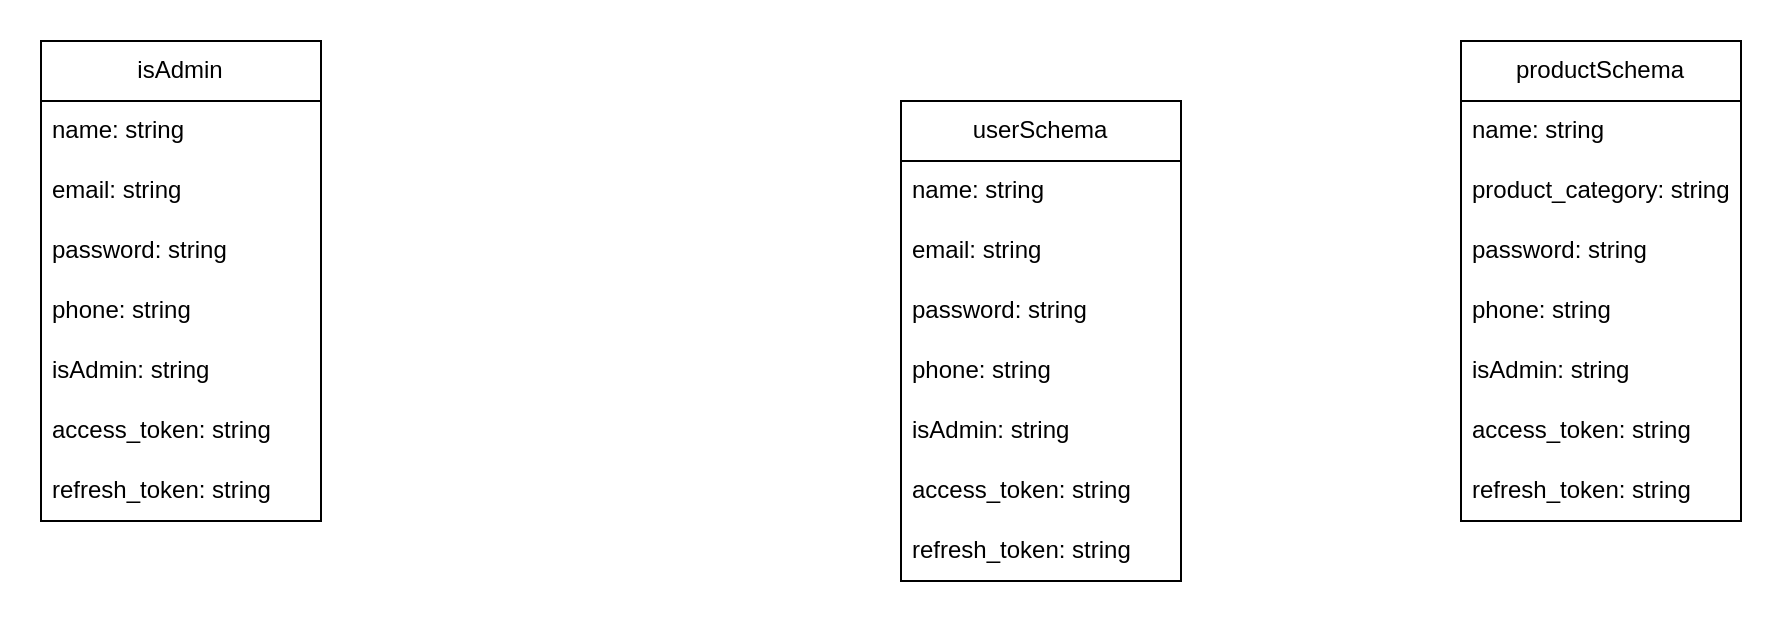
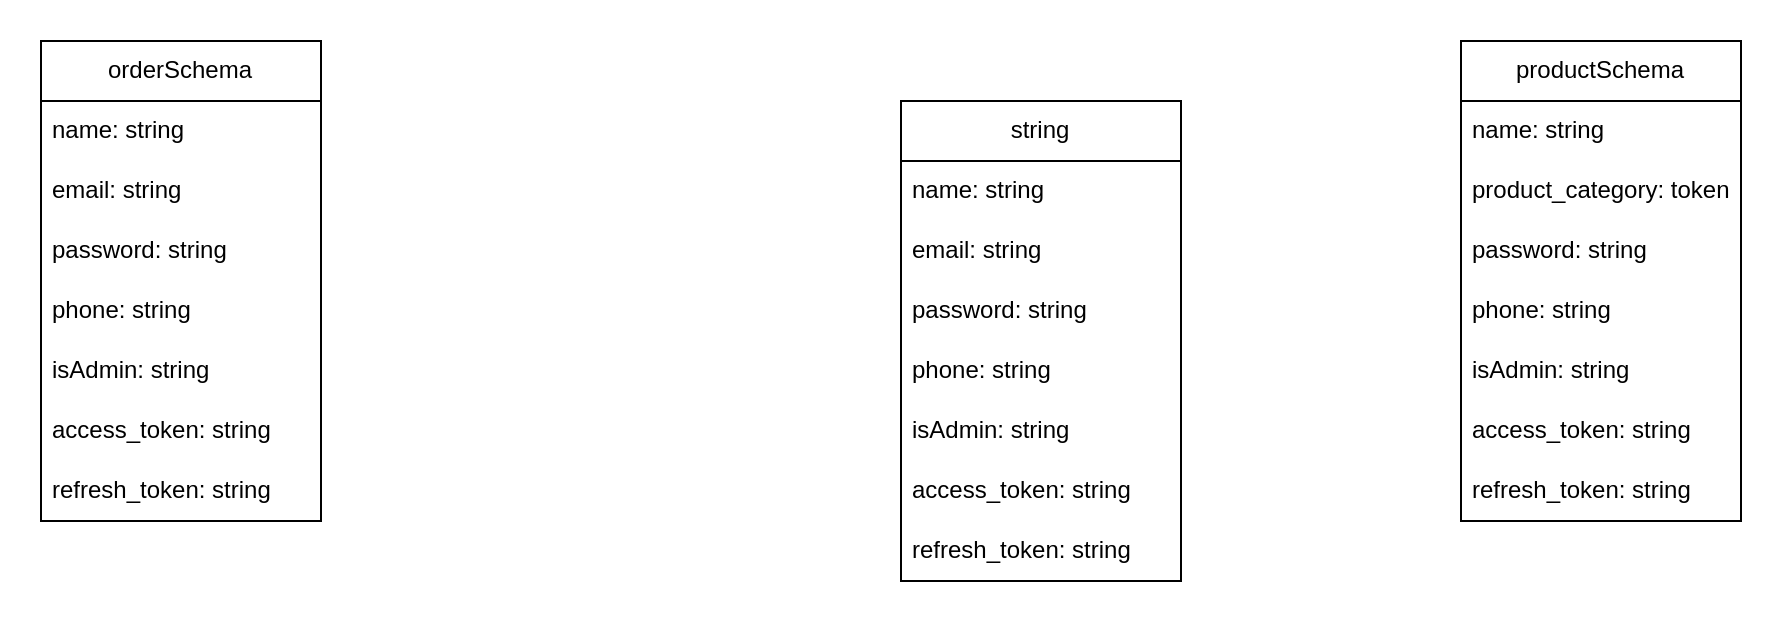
(181, 71) -> (181, 71)
(1041, 131) -> (1041, 131)
(1603, 191) -> (1603, 191)
